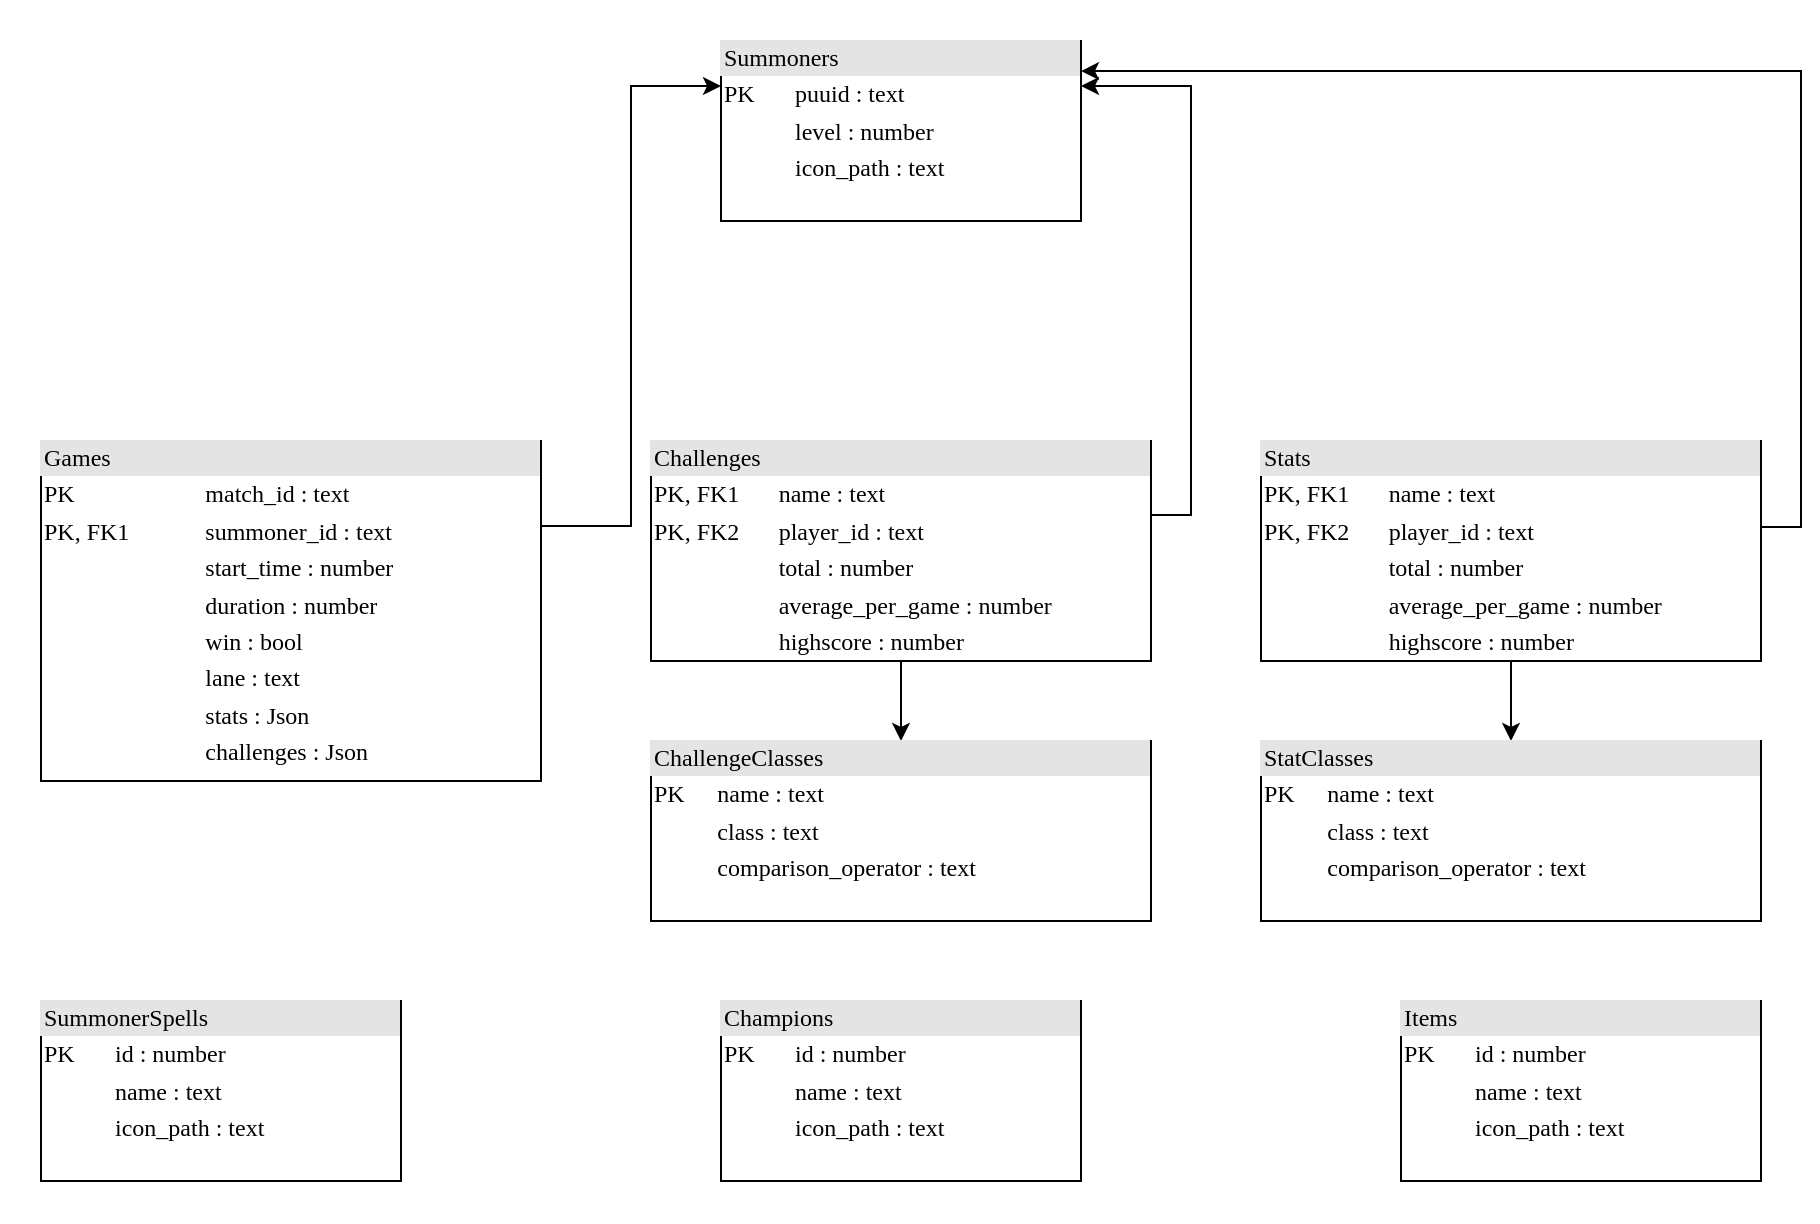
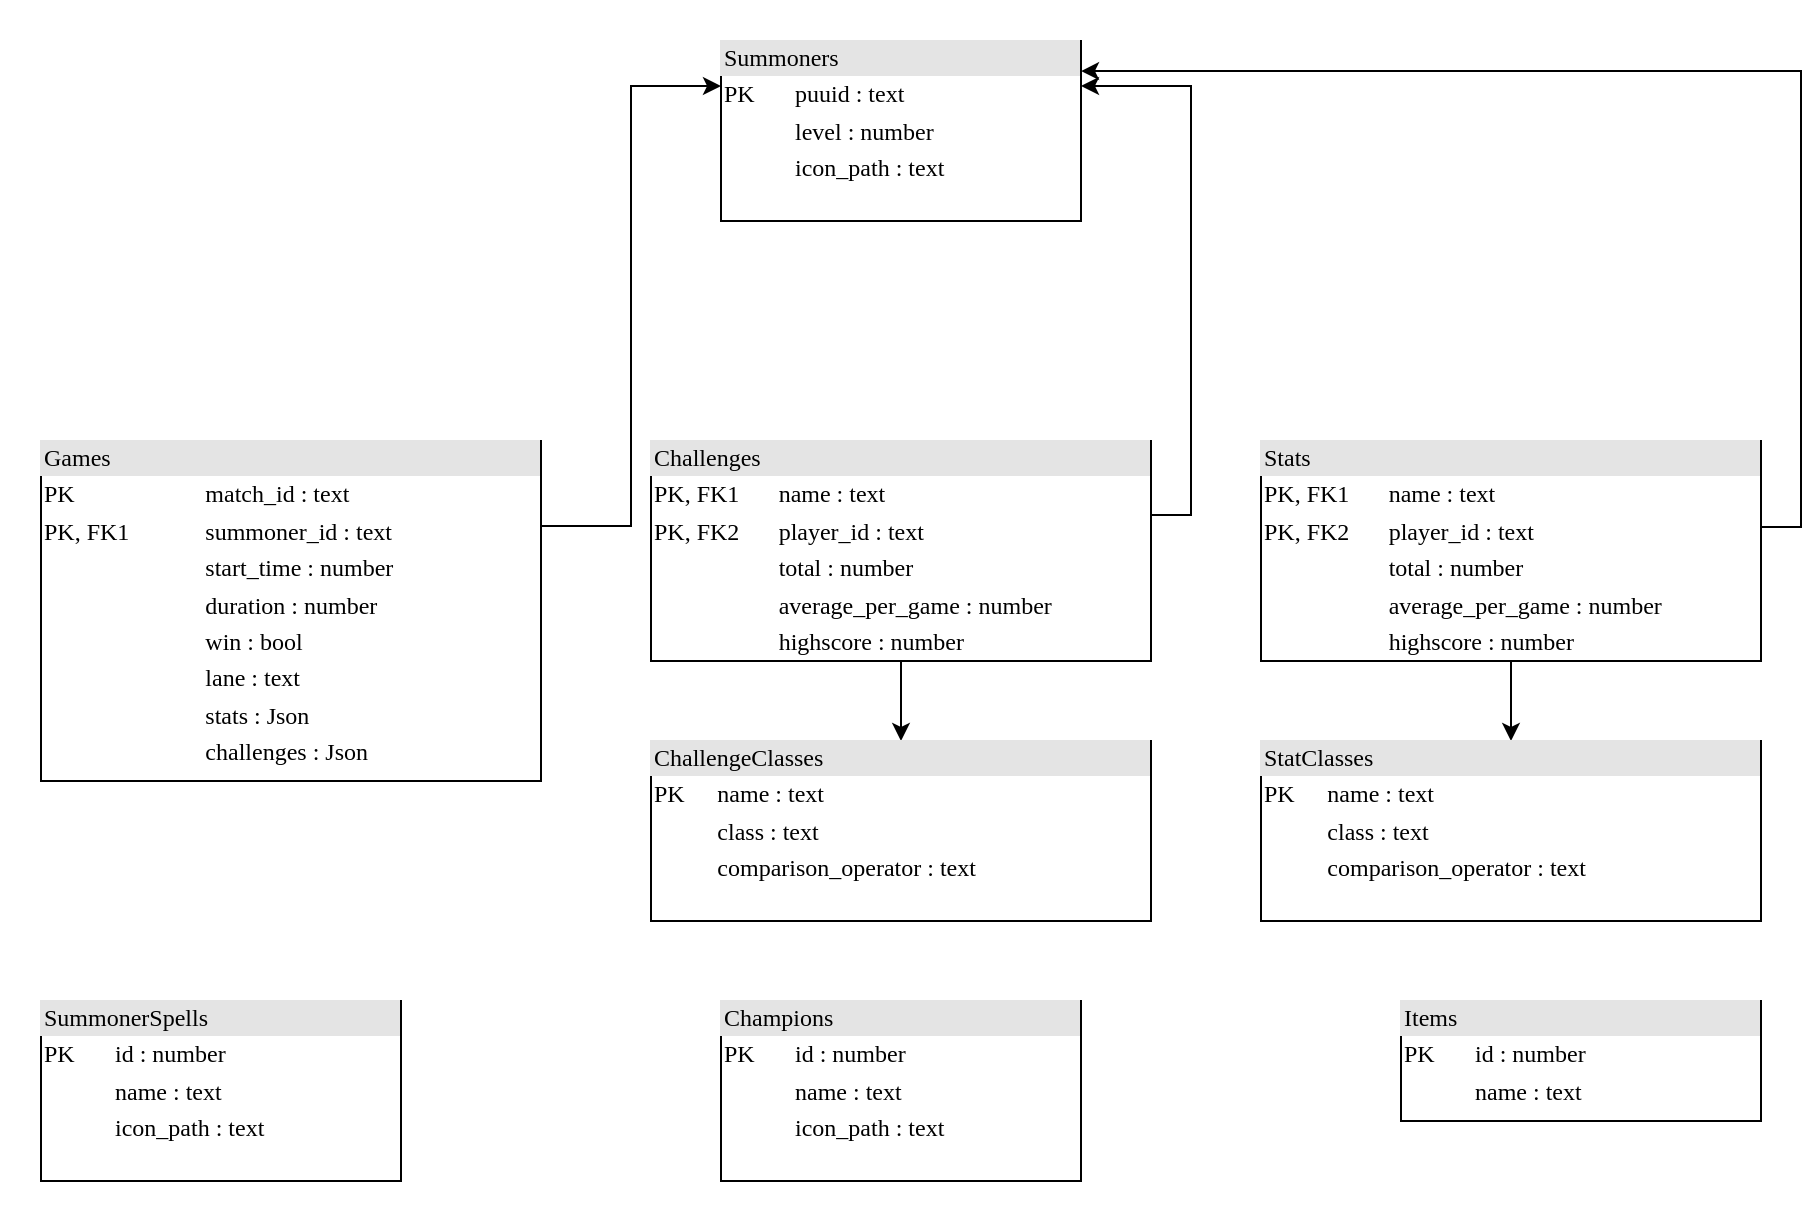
(1581, 1091) -> (1581, 1061)
